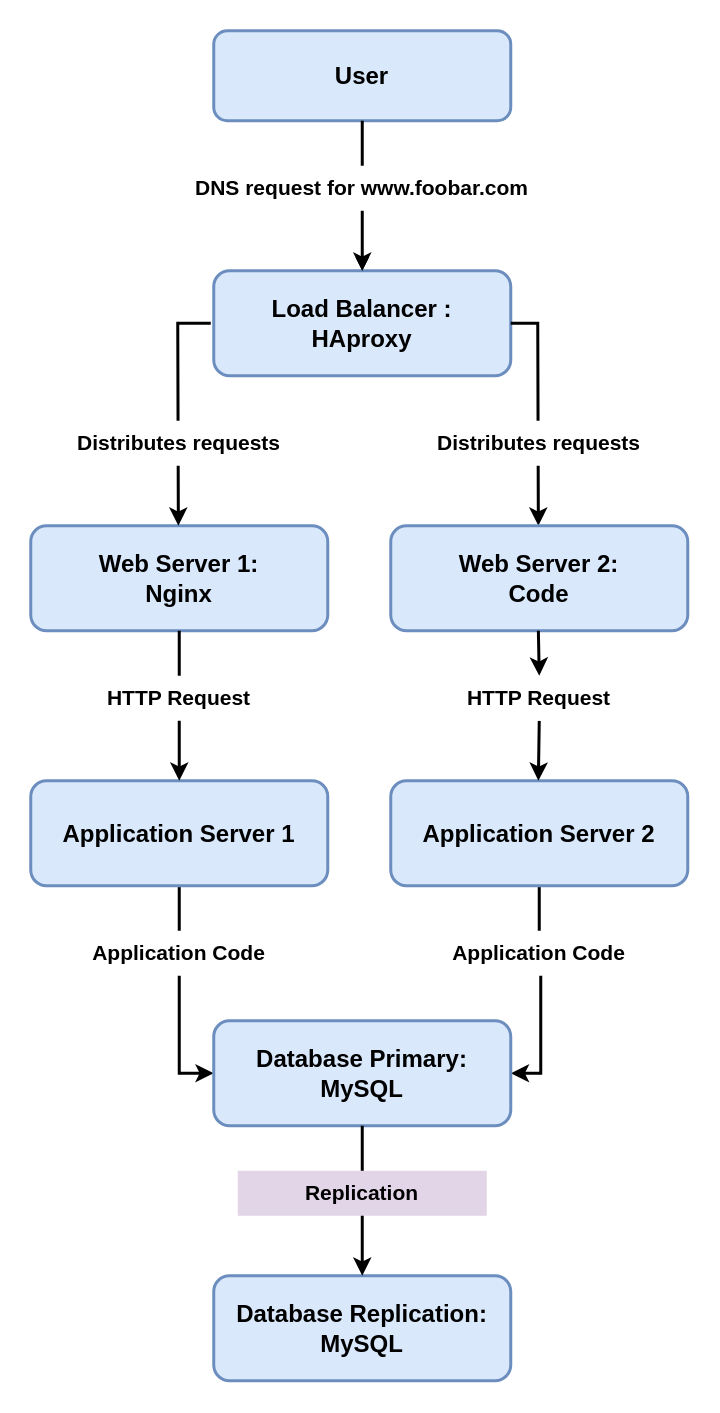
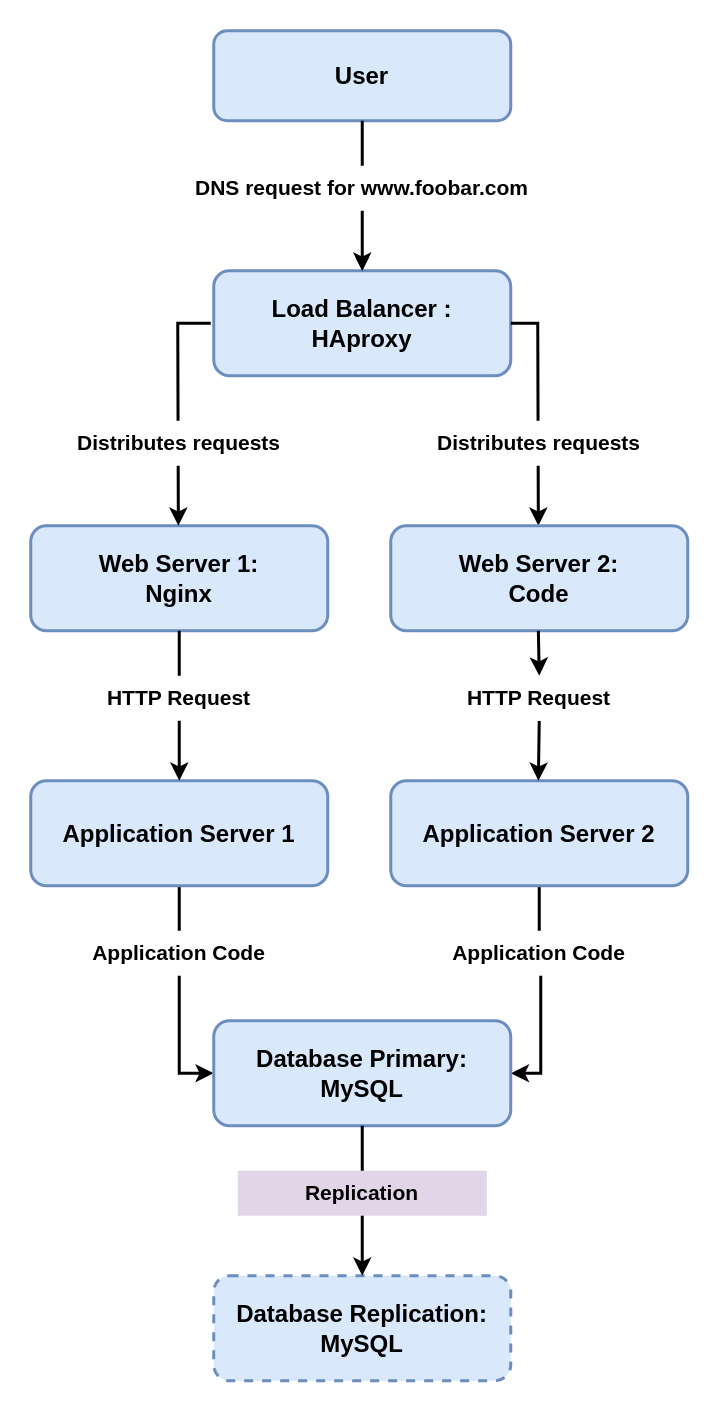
(362, 1328) -> (362, 1328)
